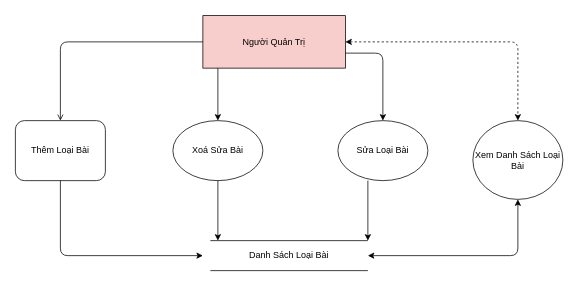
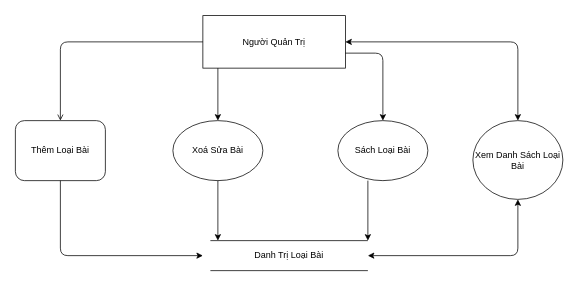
(274, 42) -> (274, 42)
(468, 42) -> (468, 42)
(383, 150) -> (383, 150)
(289, 255) -> (289, 255)
